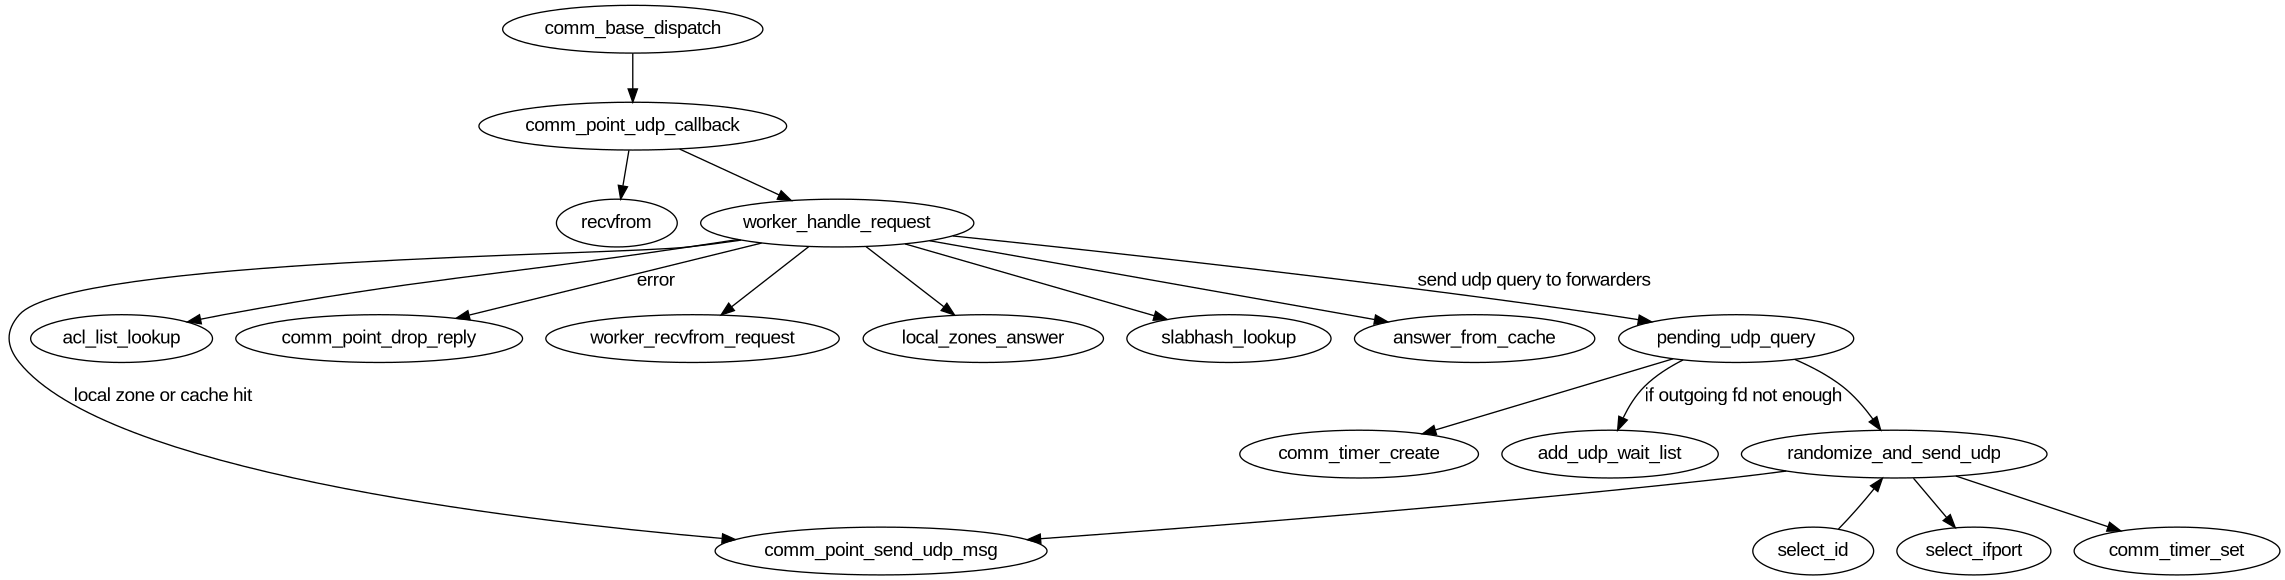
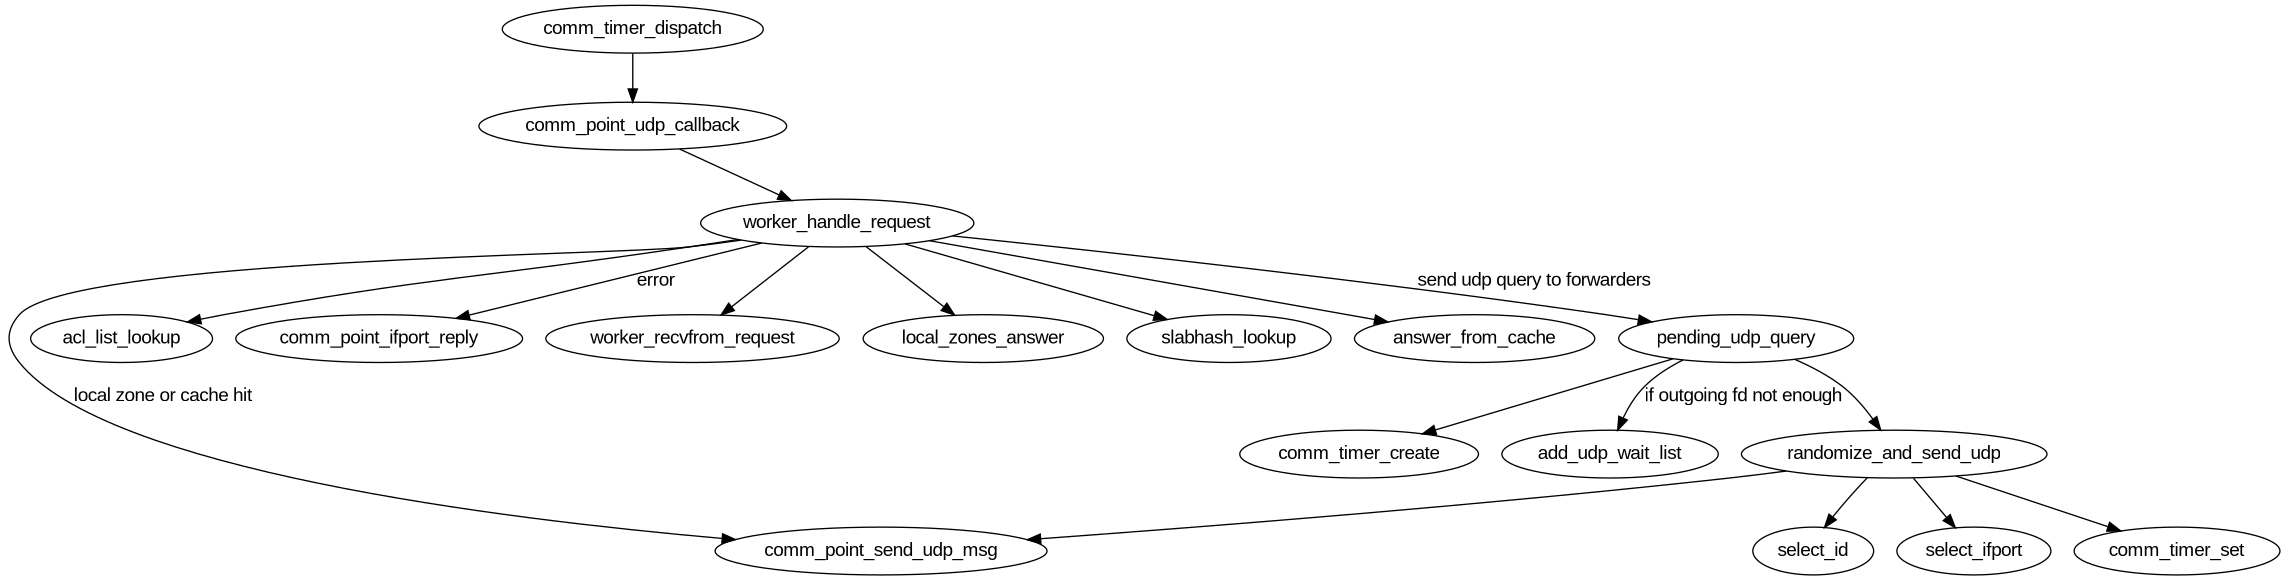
(633, 29) -> (633, 29)
(617, 223) -> none
(379, 339) -> (379, 339)
(1857, 509) -> (1850, 497)
